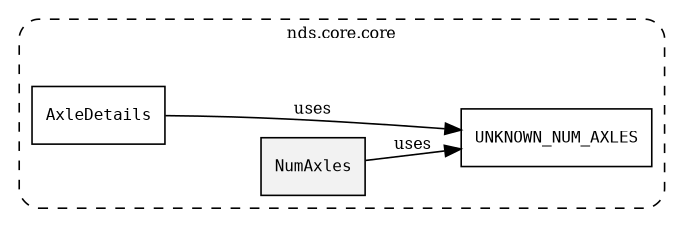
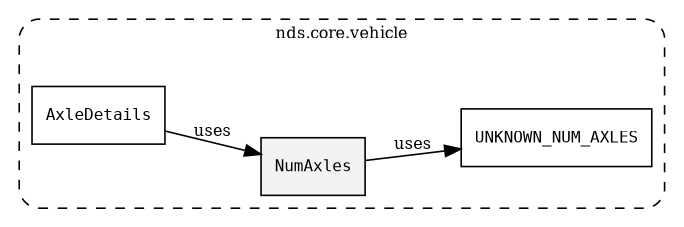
(342, 34) -> (342, 34)
(305, 120) -> (205, 141)
